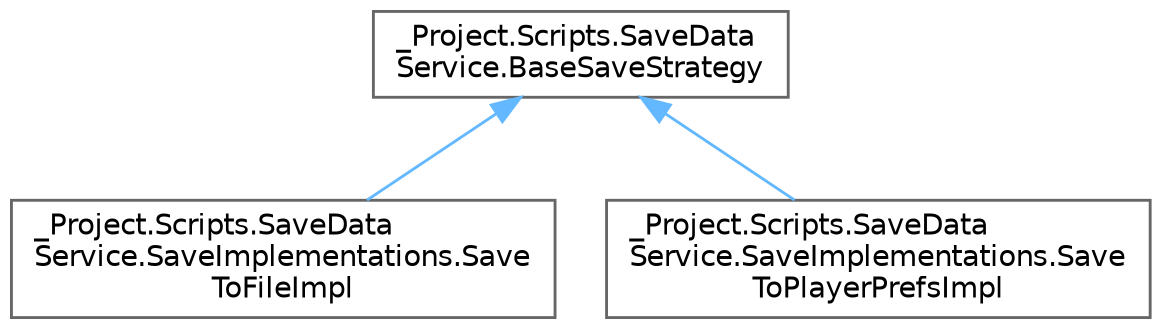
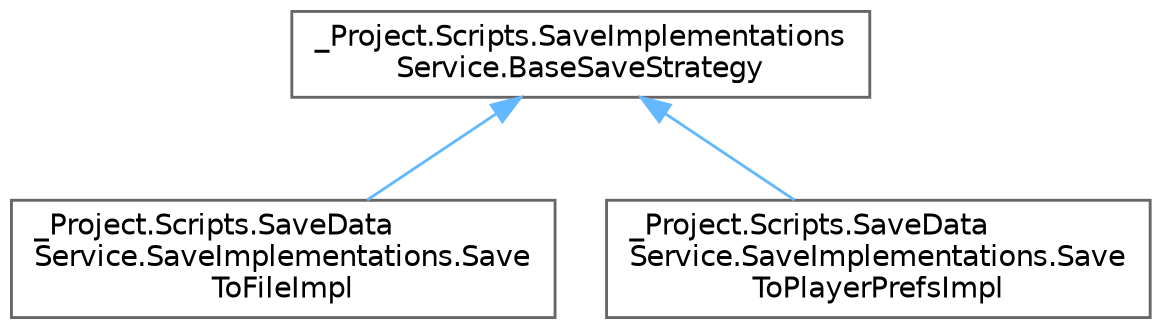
(581, 54) -> (581, 54)
